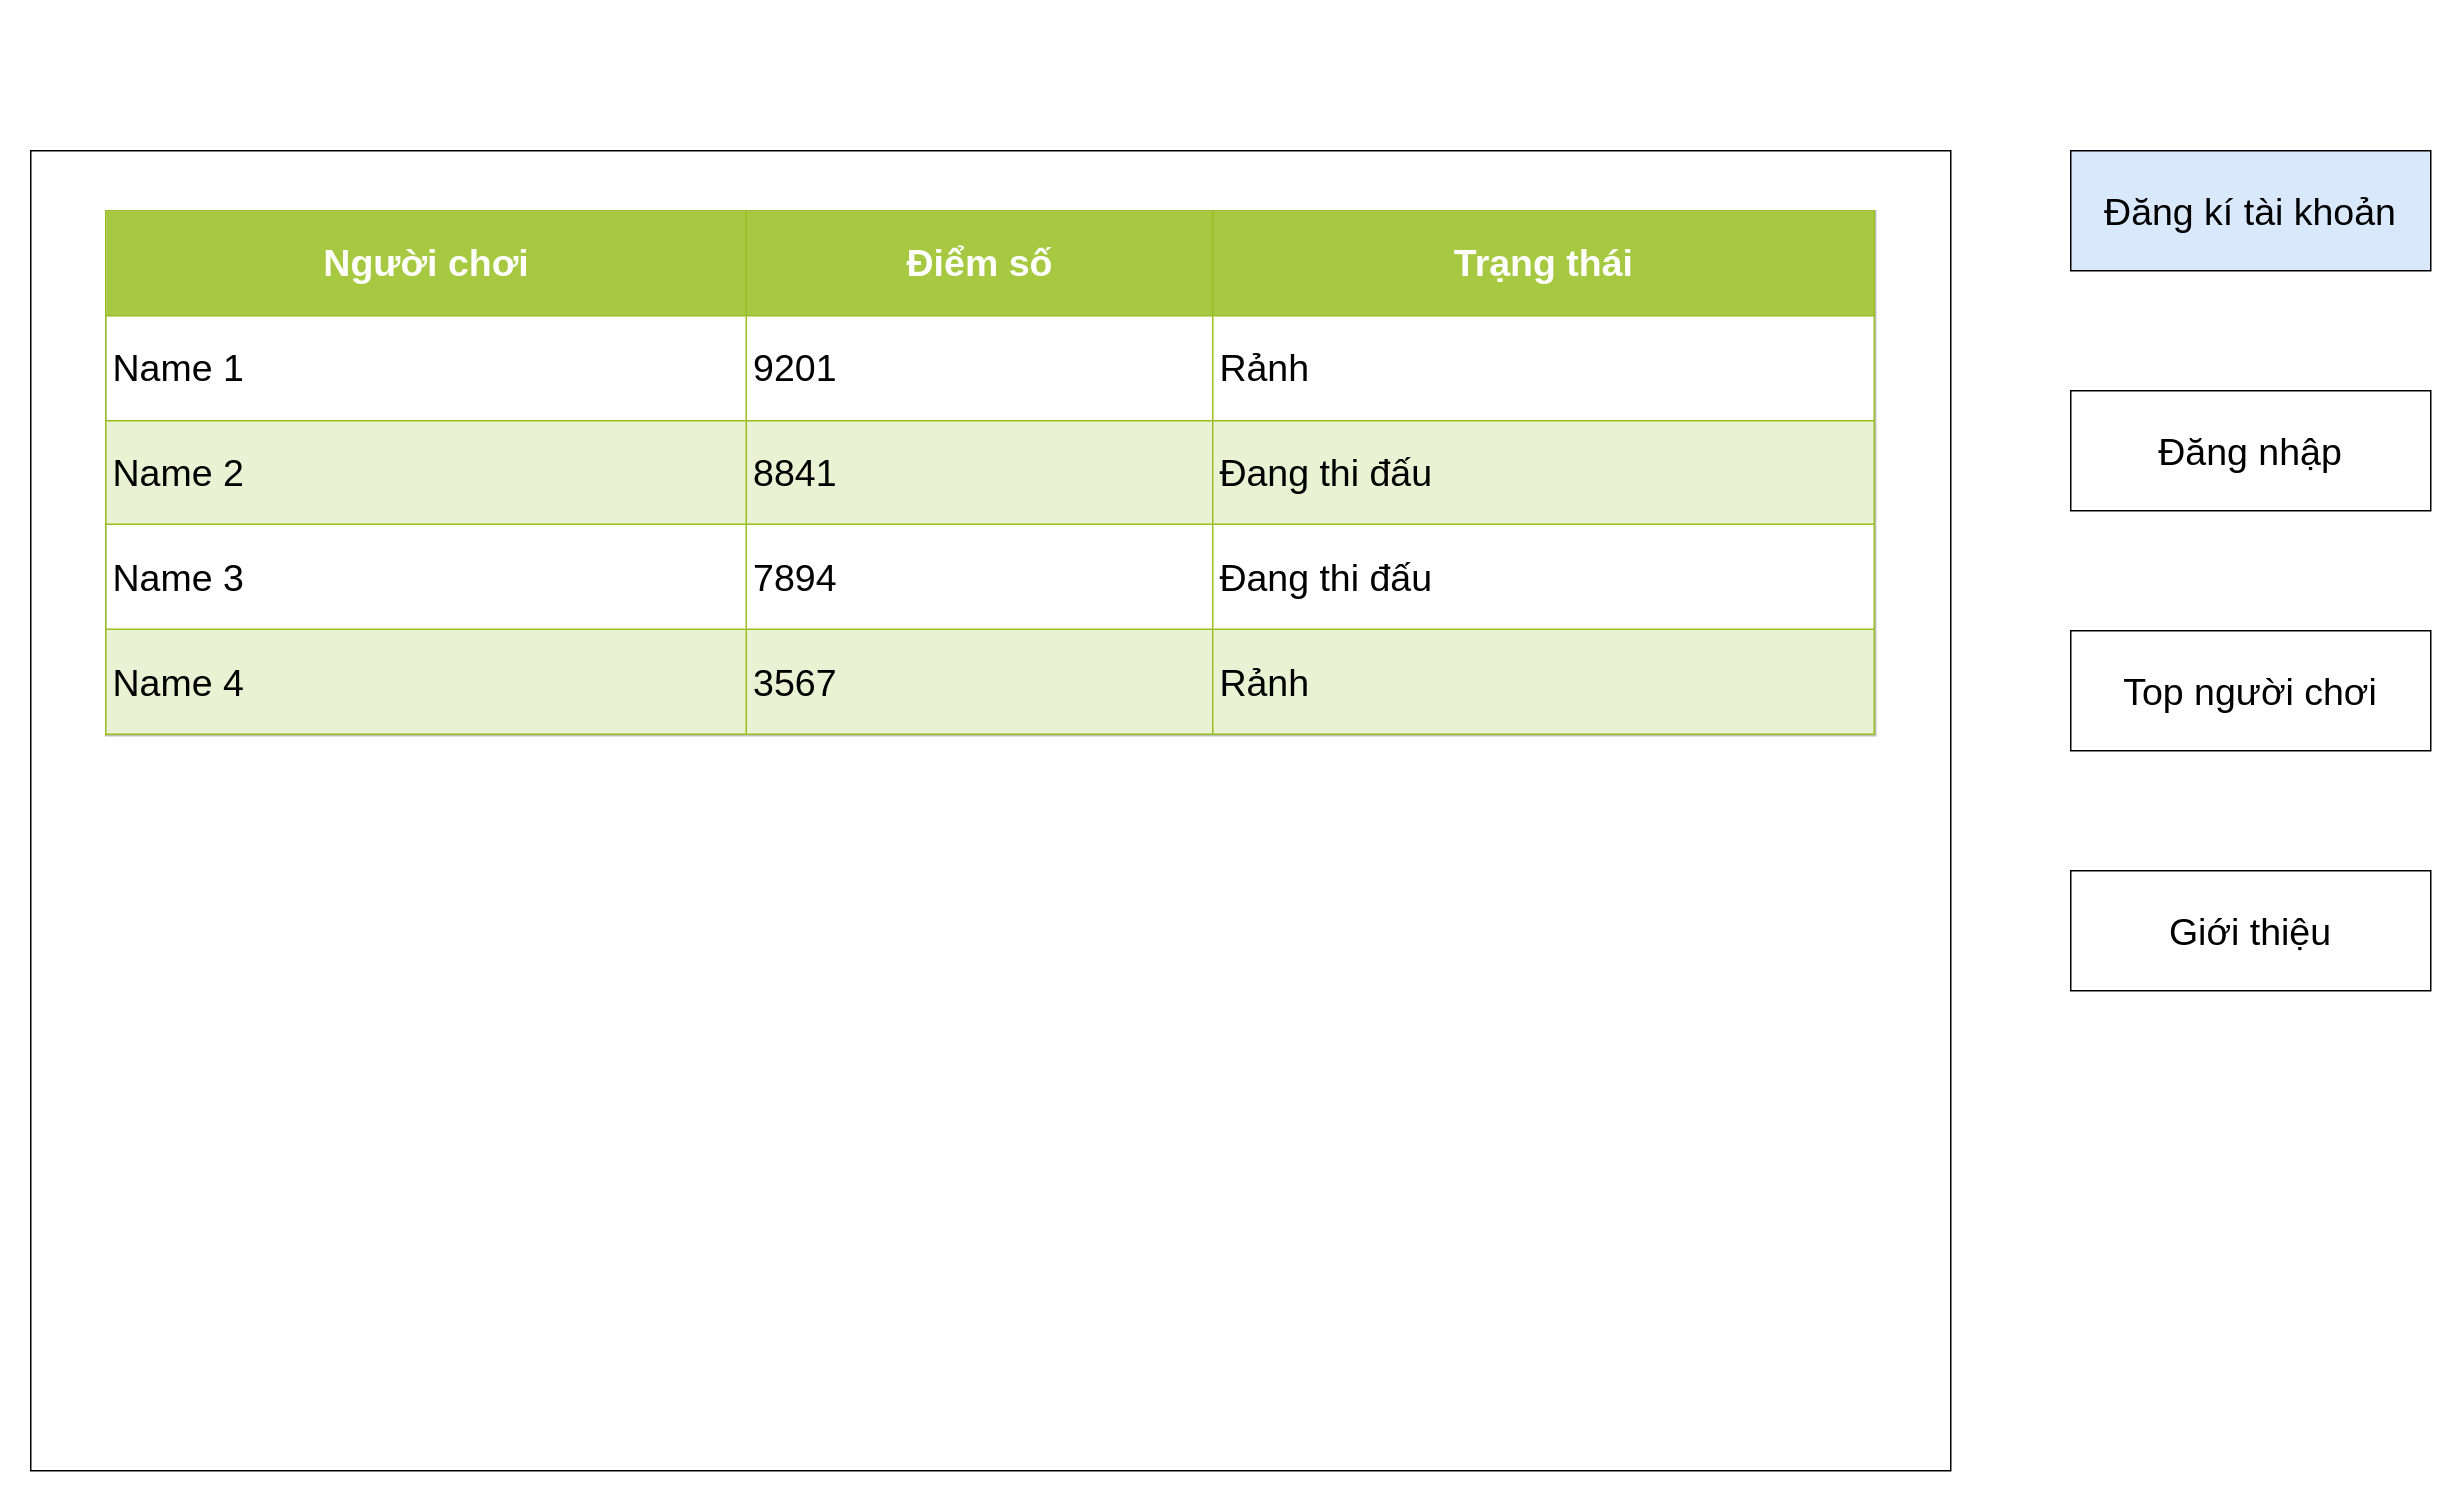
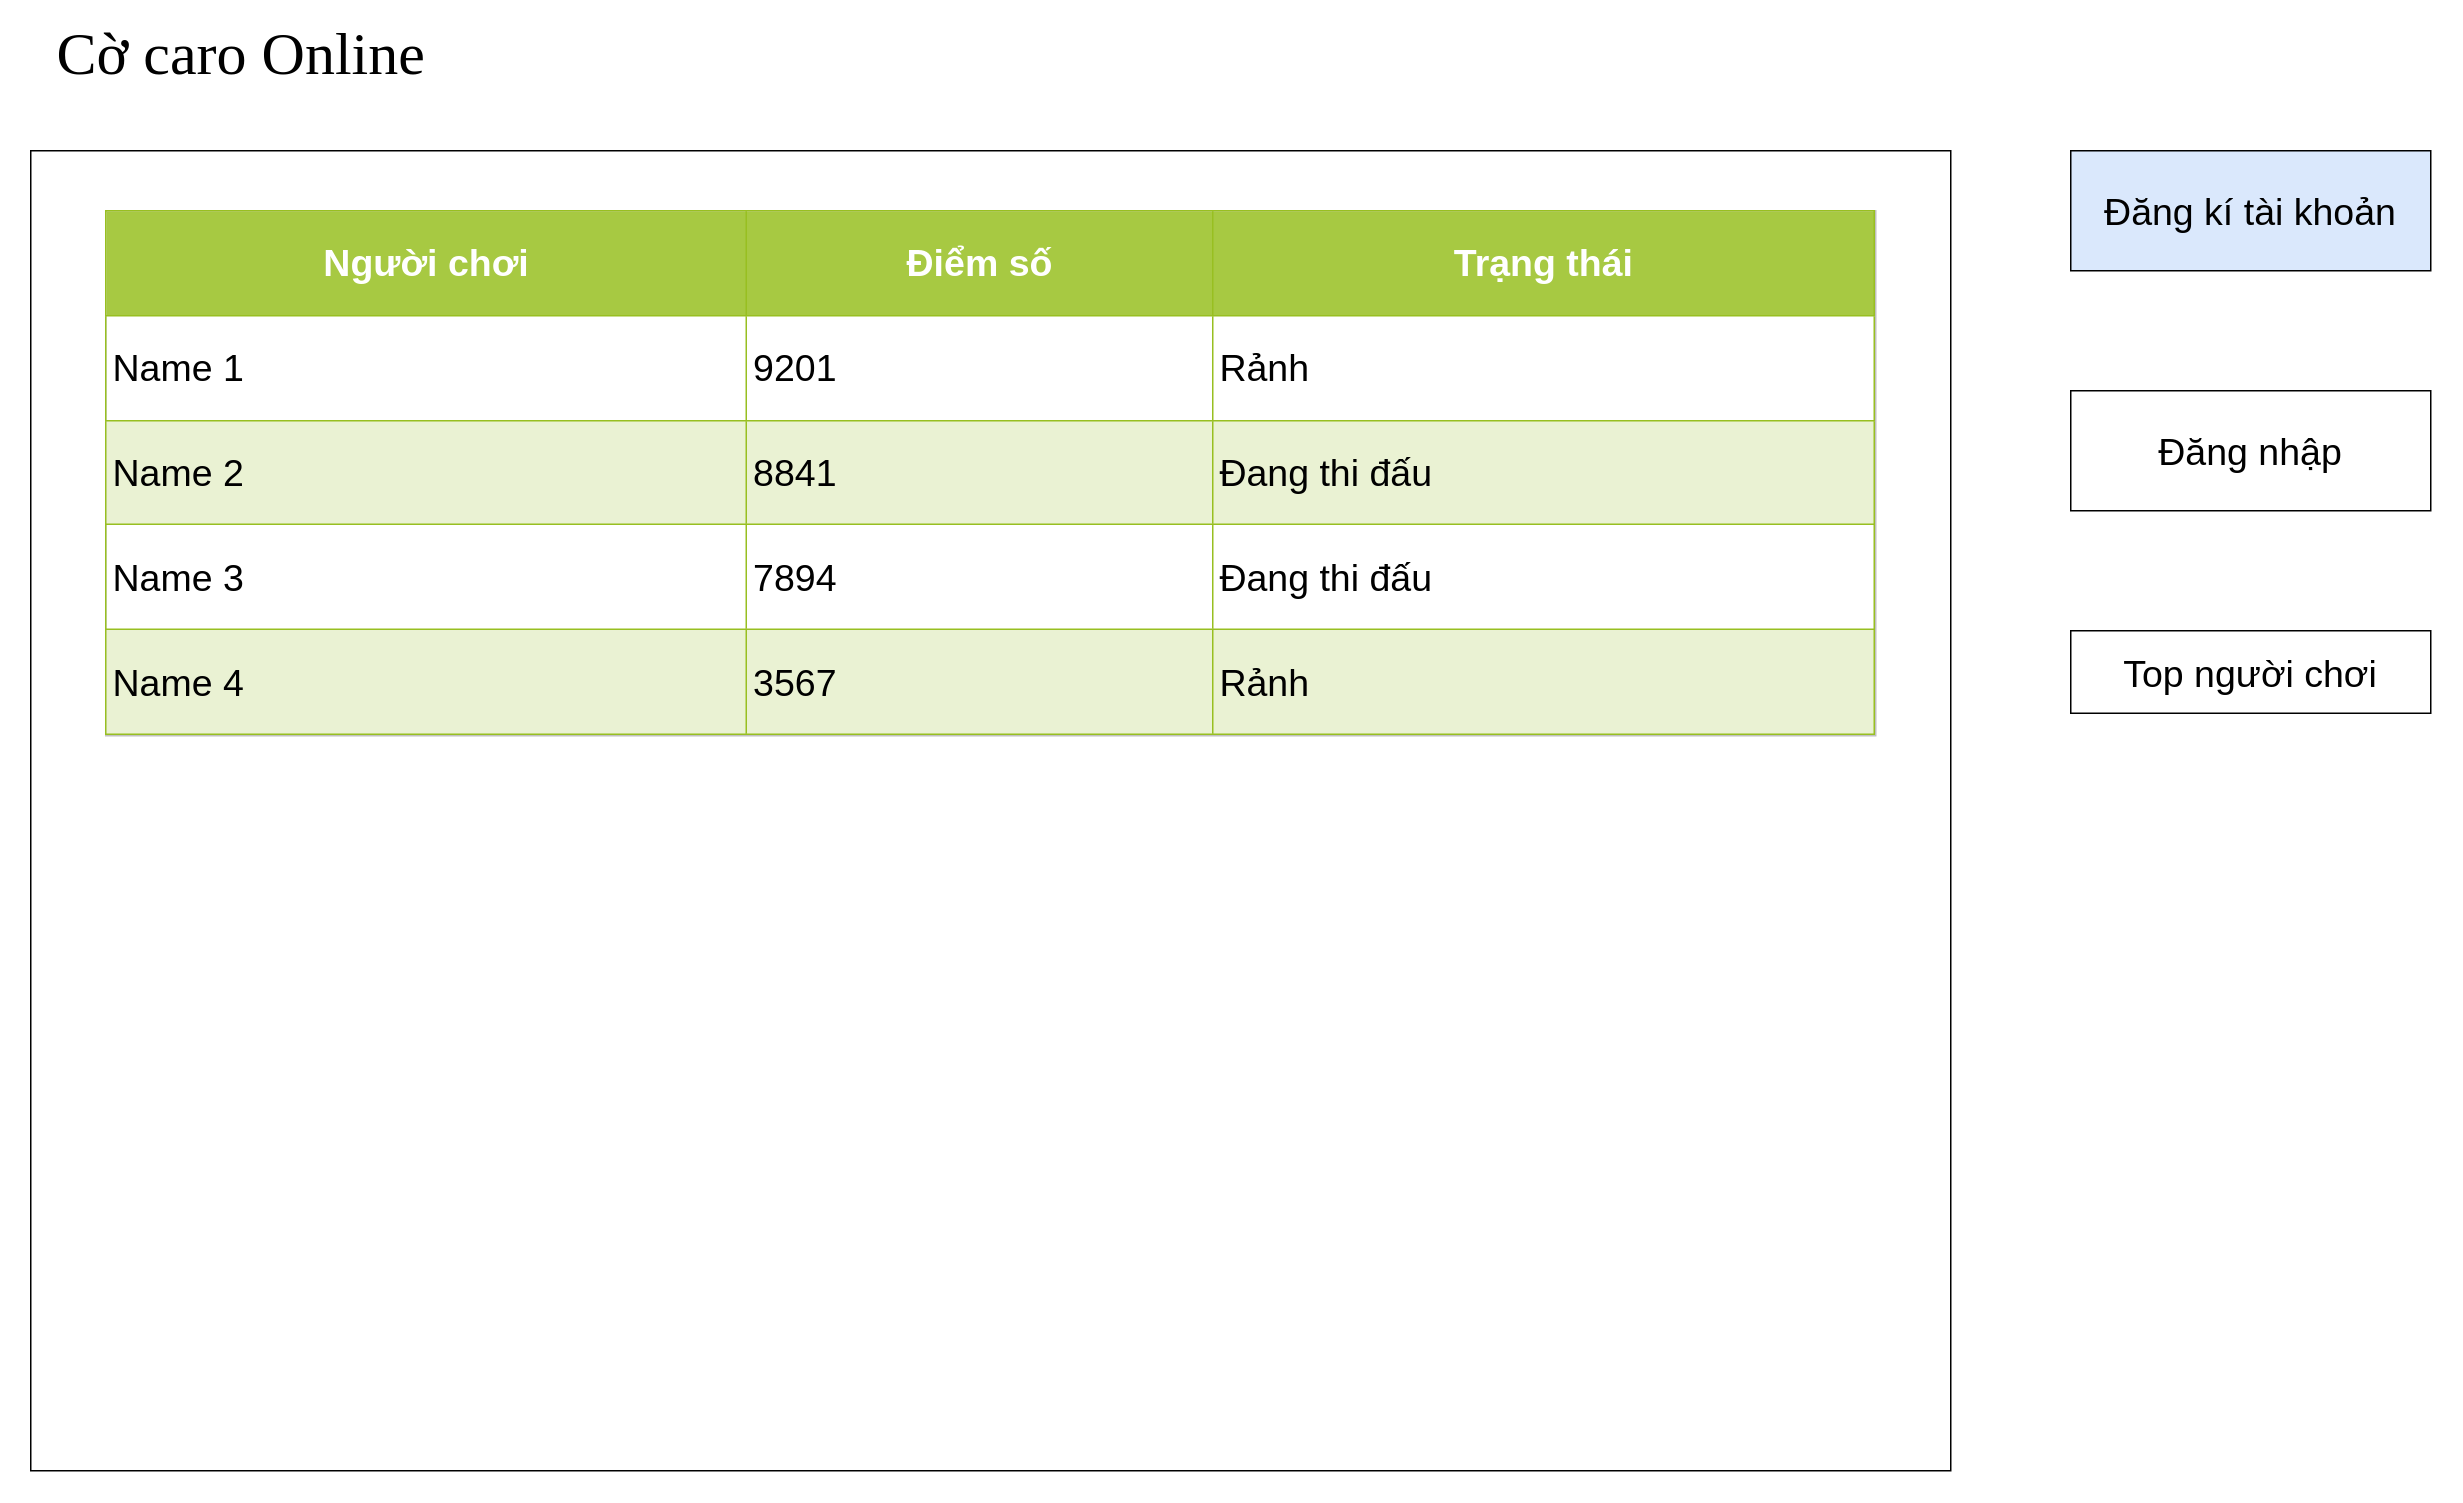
none -> (241, 53)
(2251, 691) -> (2251, 672)
(2251, 931) -> none
